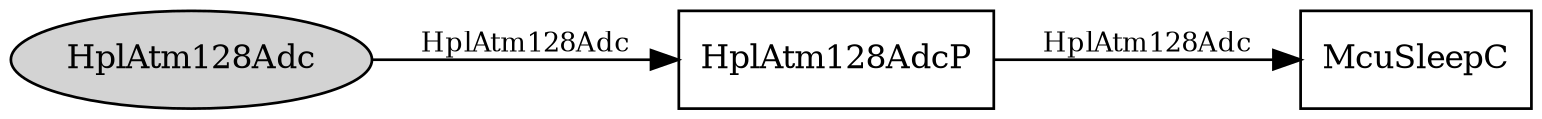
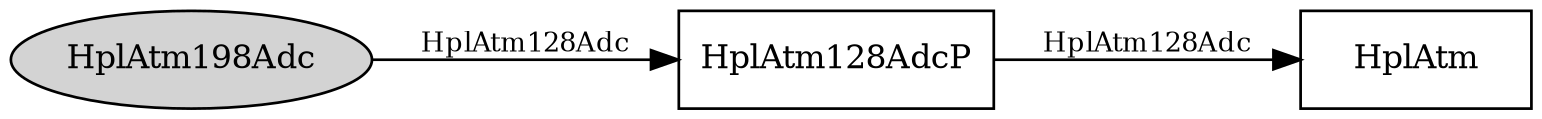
(191, 60) -> (191, 60)
(1416, 60) -> (1416, 60)
